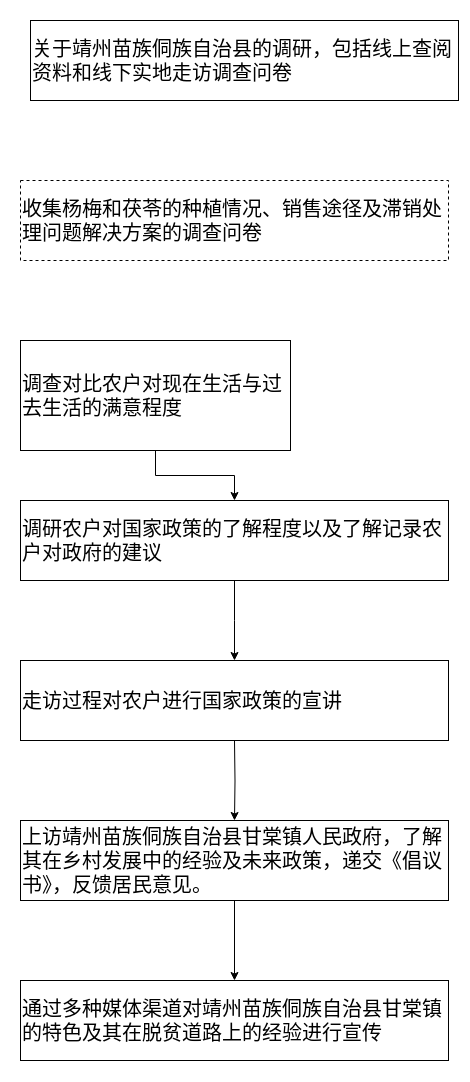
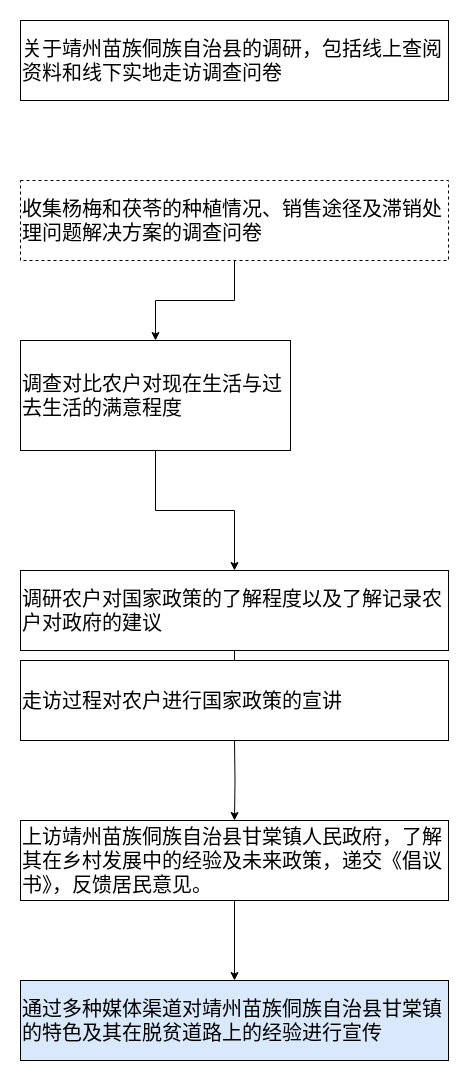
(245, 61) -> (235, 61)
none -> (199, 301)
(235, 541) -> (235, 611)
(235, 1021) -> (235, 1021)
